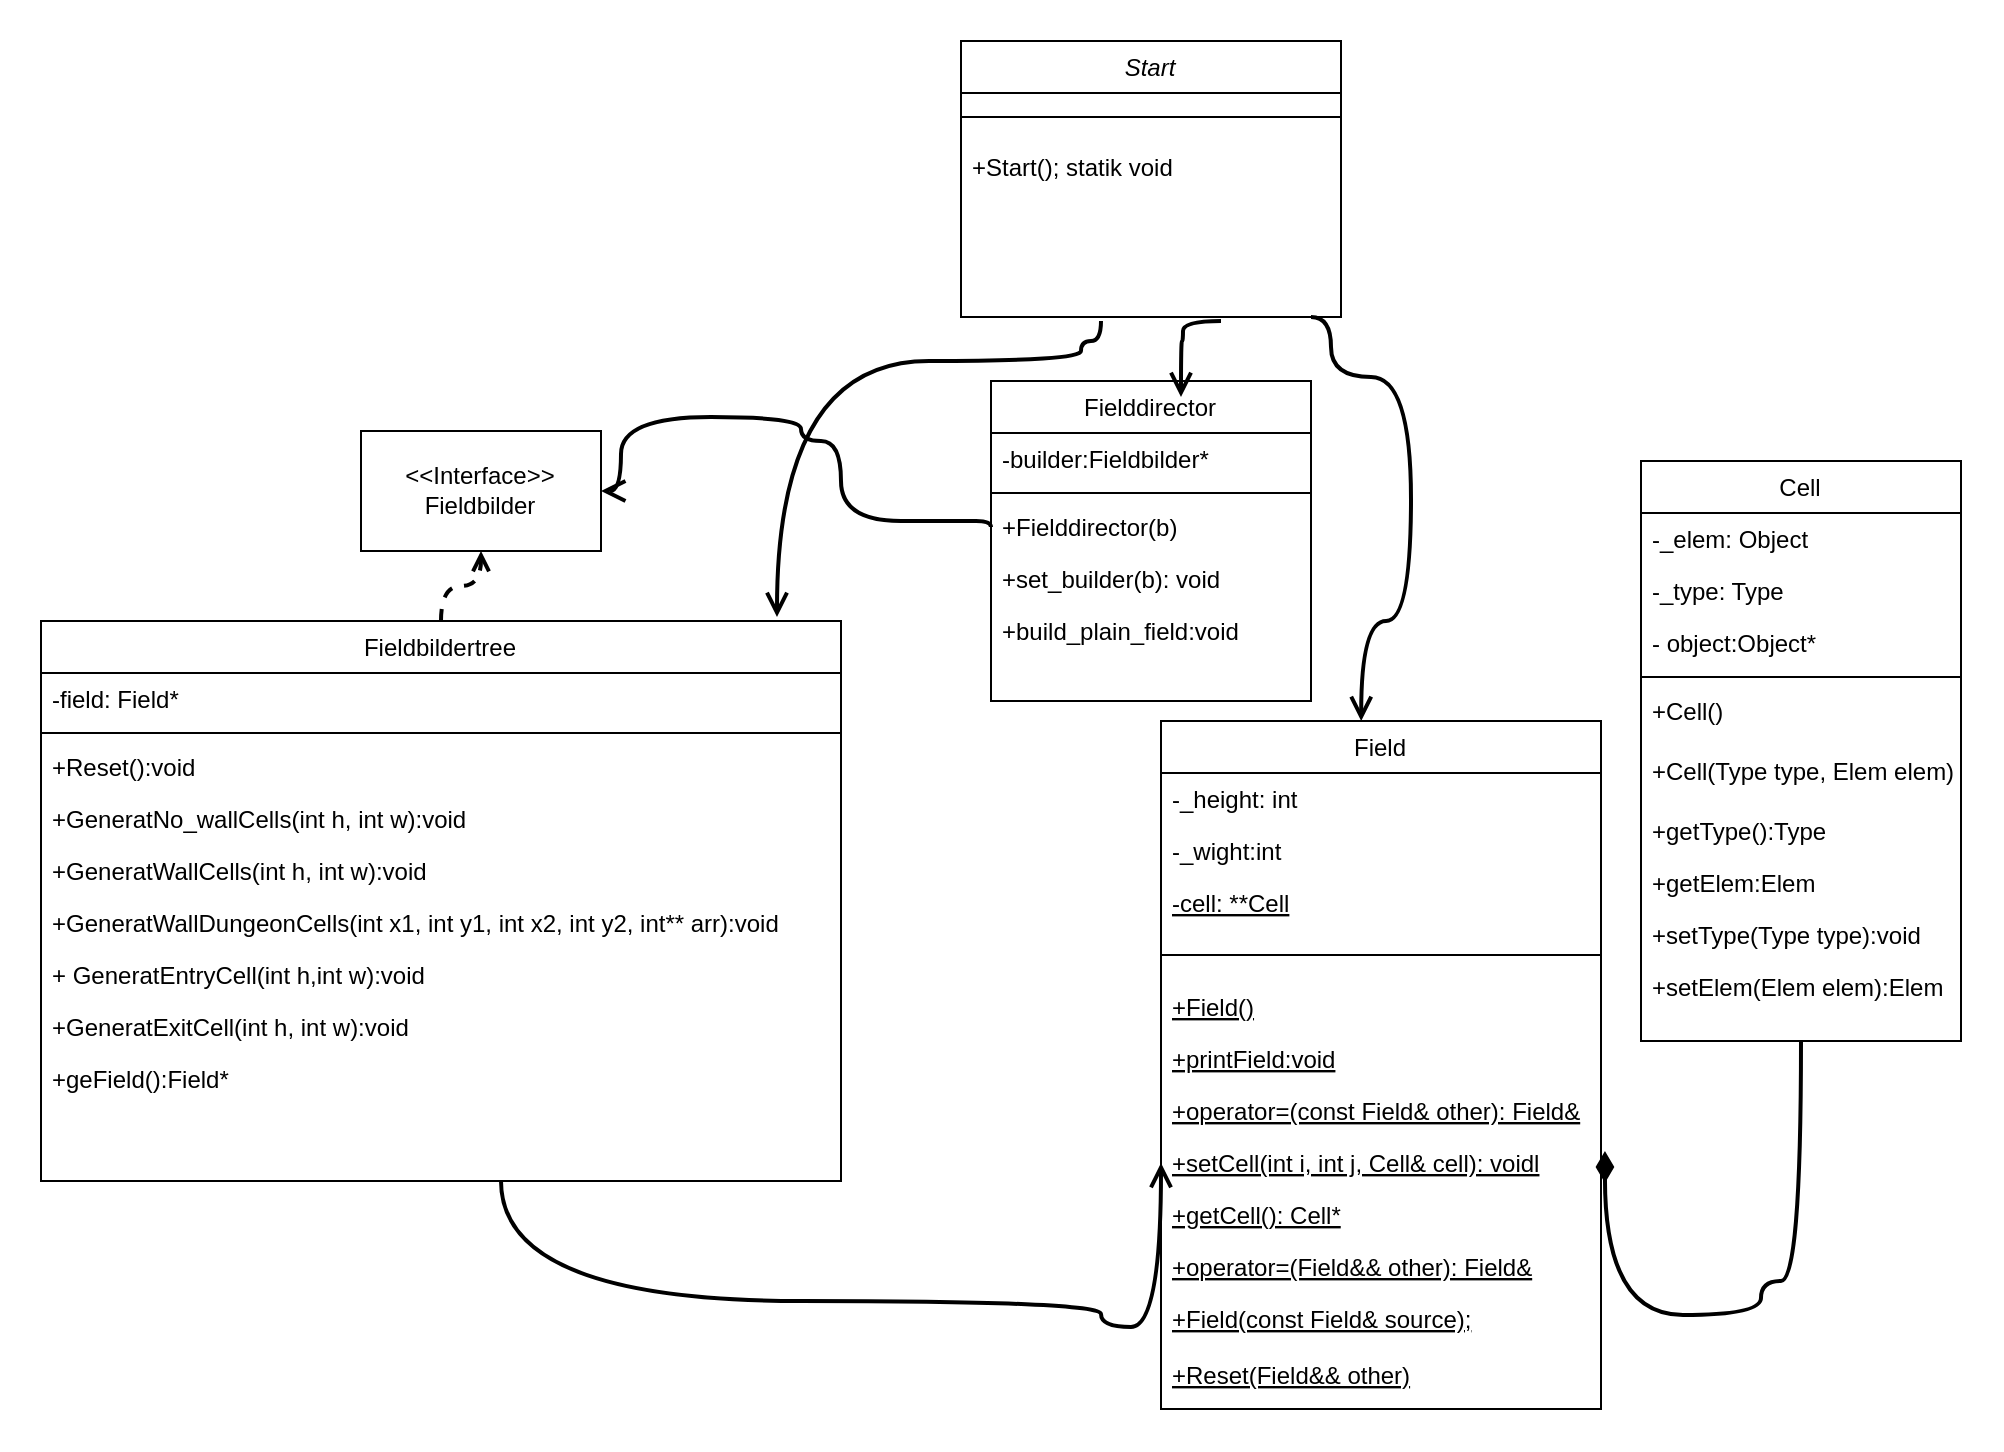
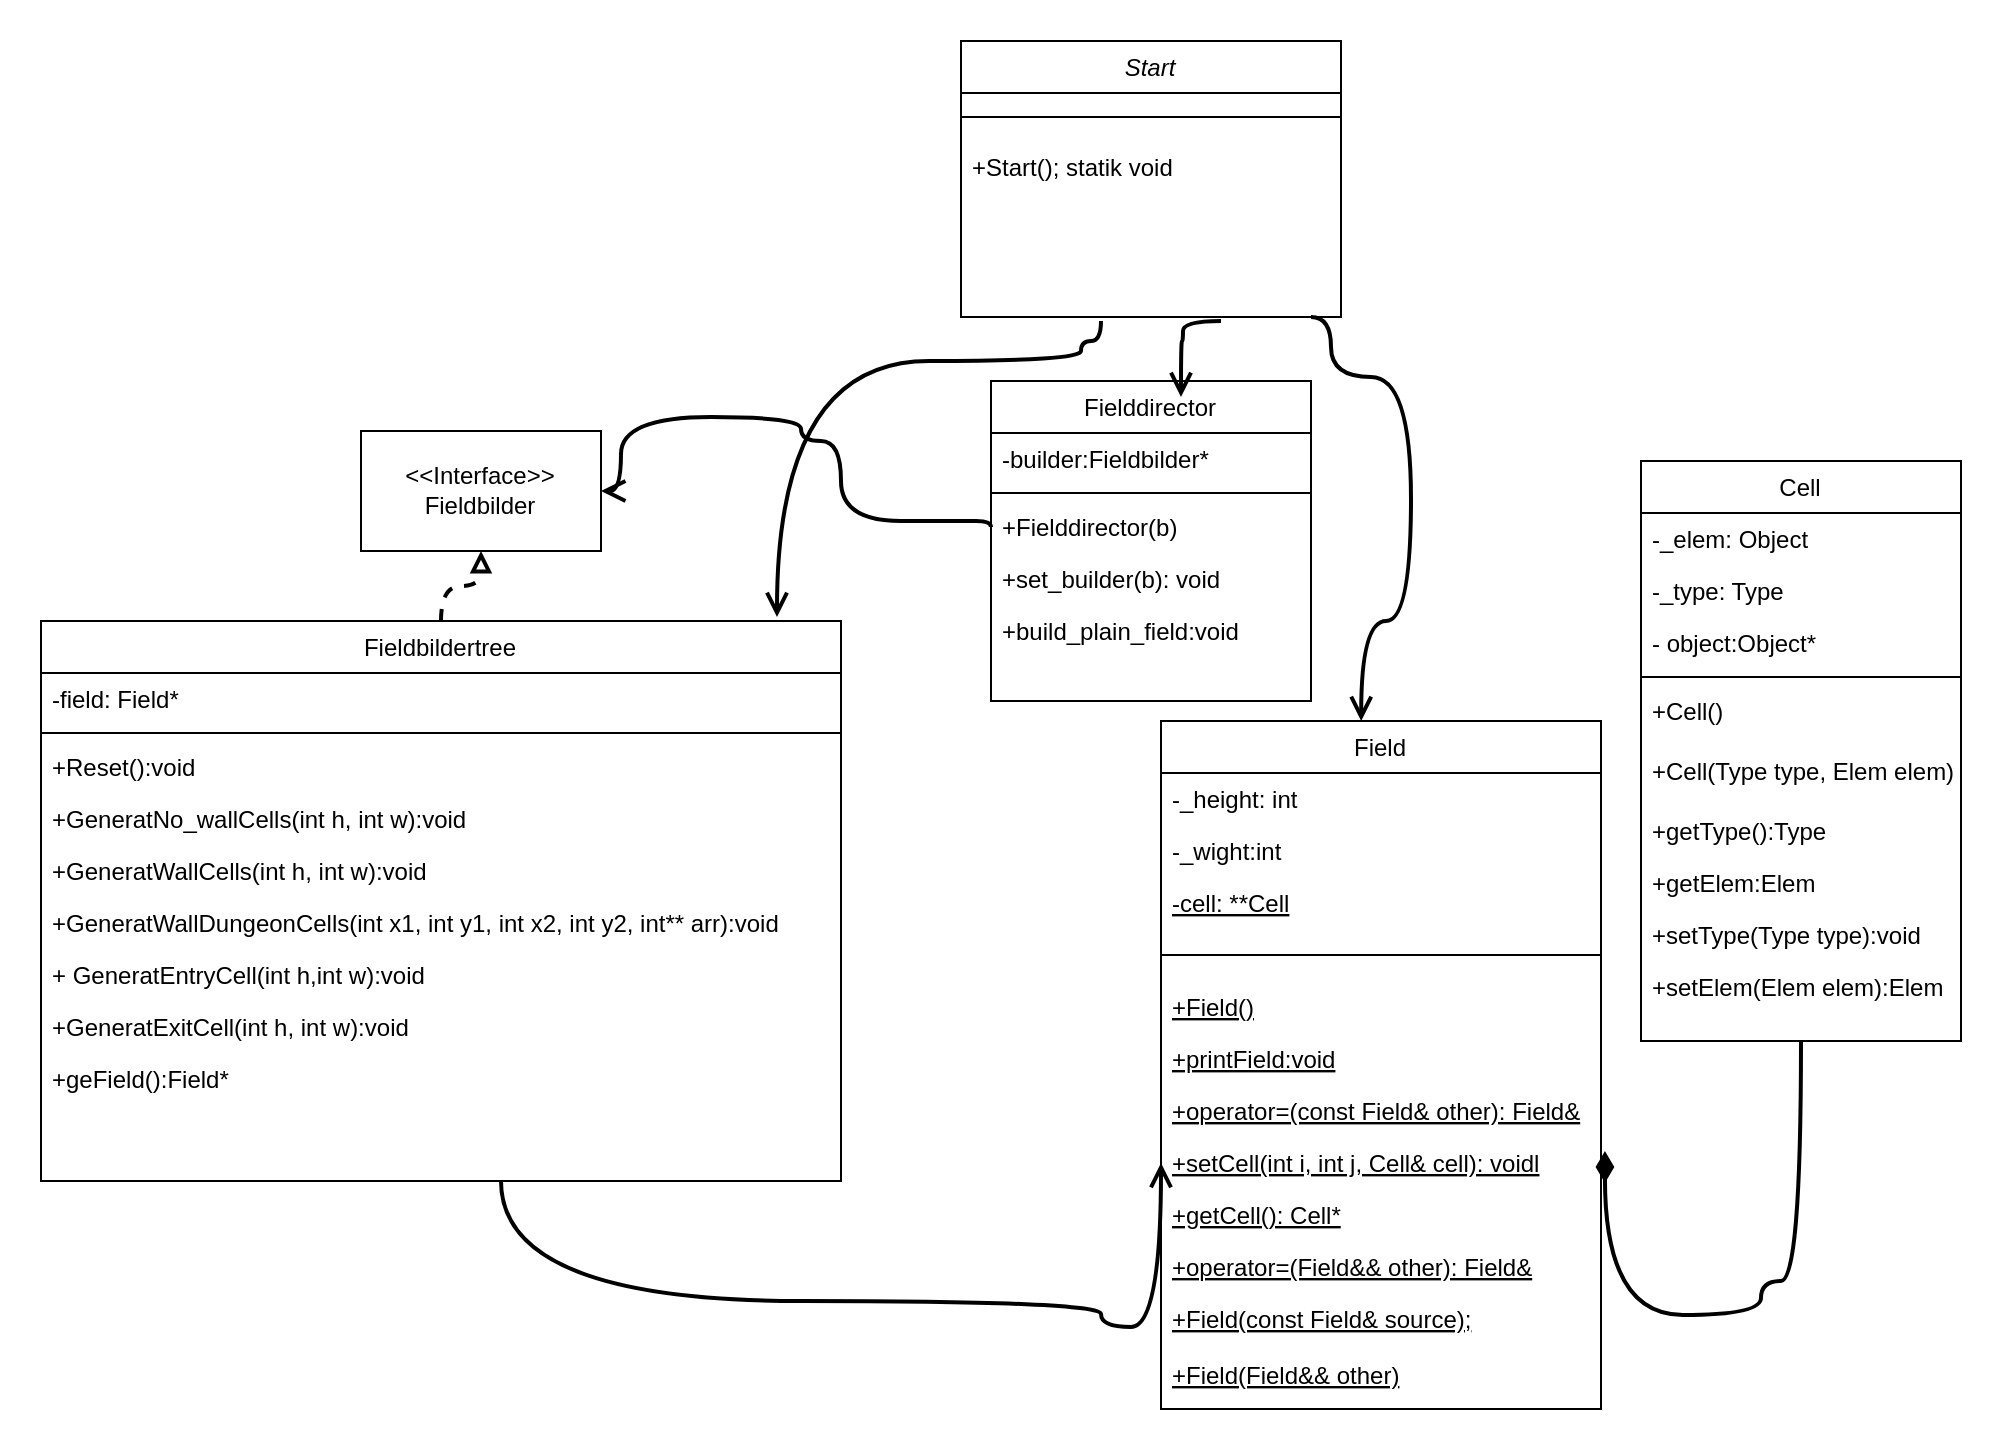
(478, 575) -> (477, 582)
(1304, 1376) -> (1298, 1376)
